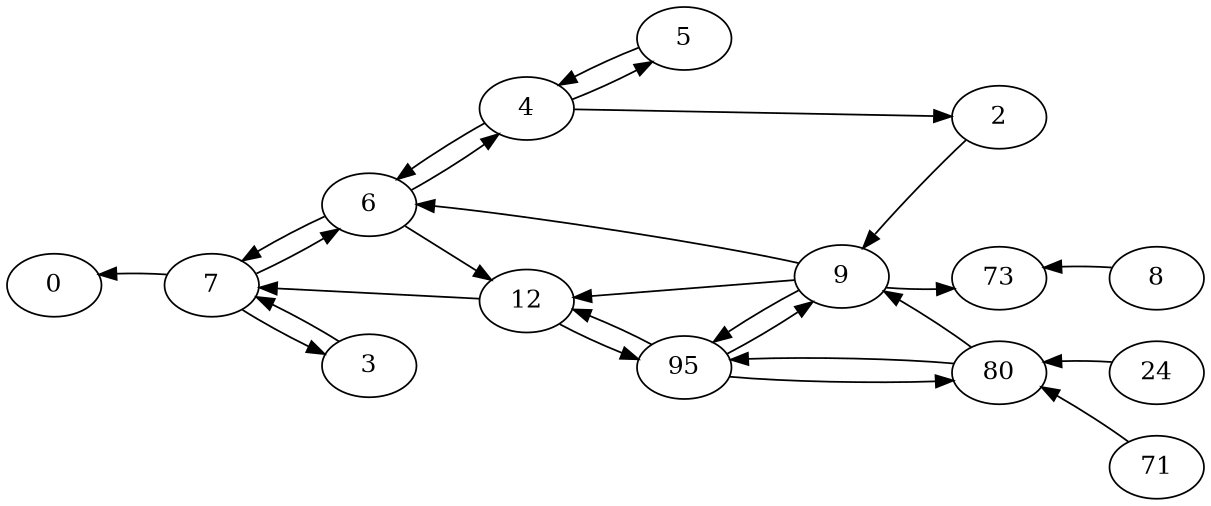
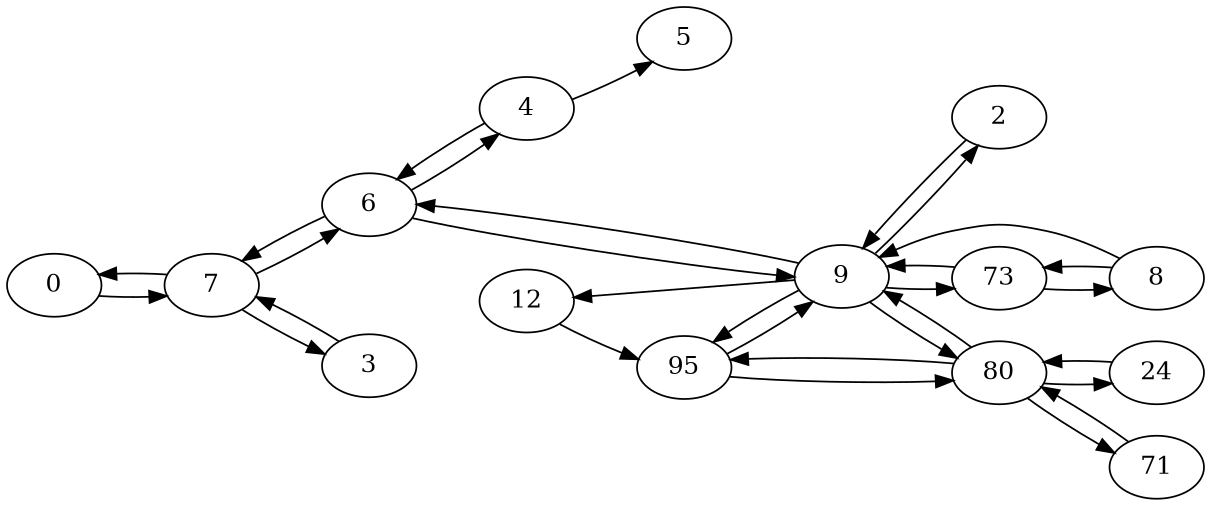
(606, 61) -> none
(754, 113) -> (922, 208)
none -> (1009, 225)
(441, 248) -> (594, 251)
none -> (930, 266)
none -> (1069, 290)
(378, 294) -> (124, 297)
none -> (905, 327)
(621, 329) -> none
none -> (1069, 384)
none -> (1063, 422)
